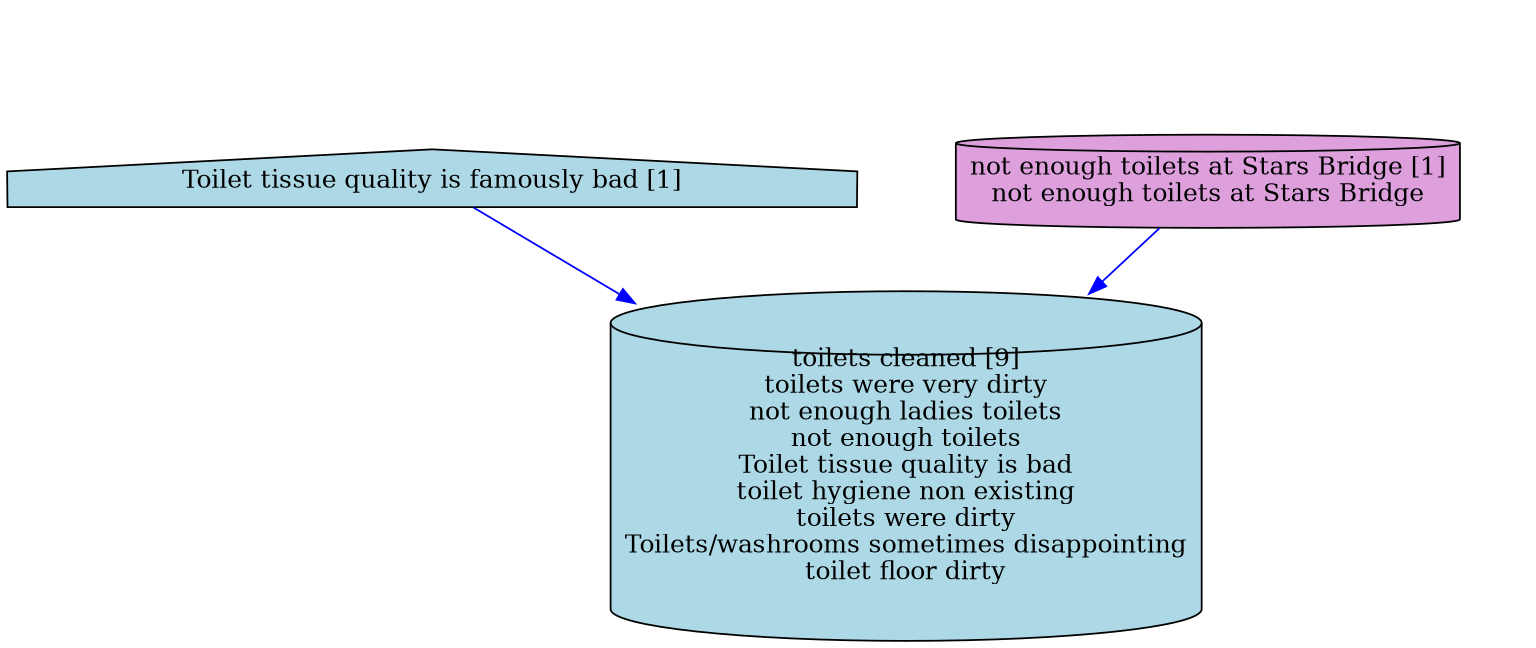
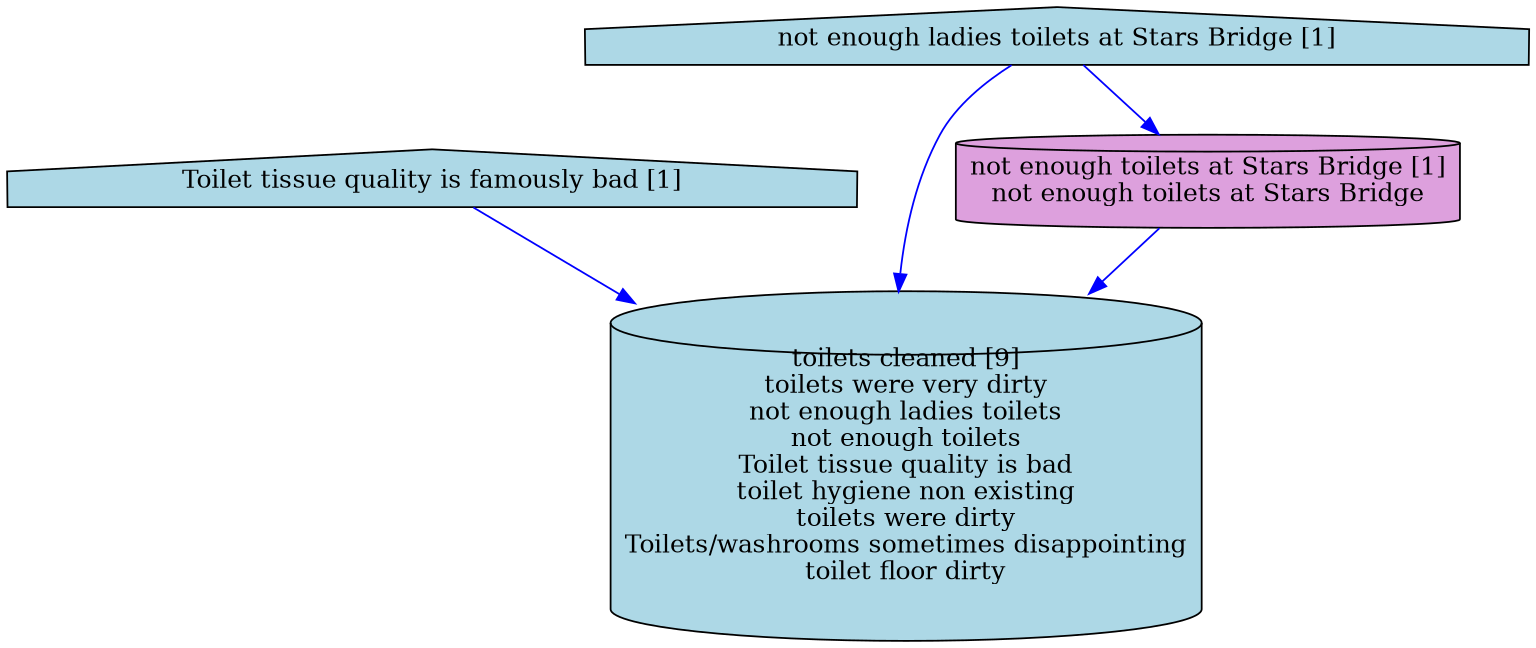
none -> (1057, 39)
